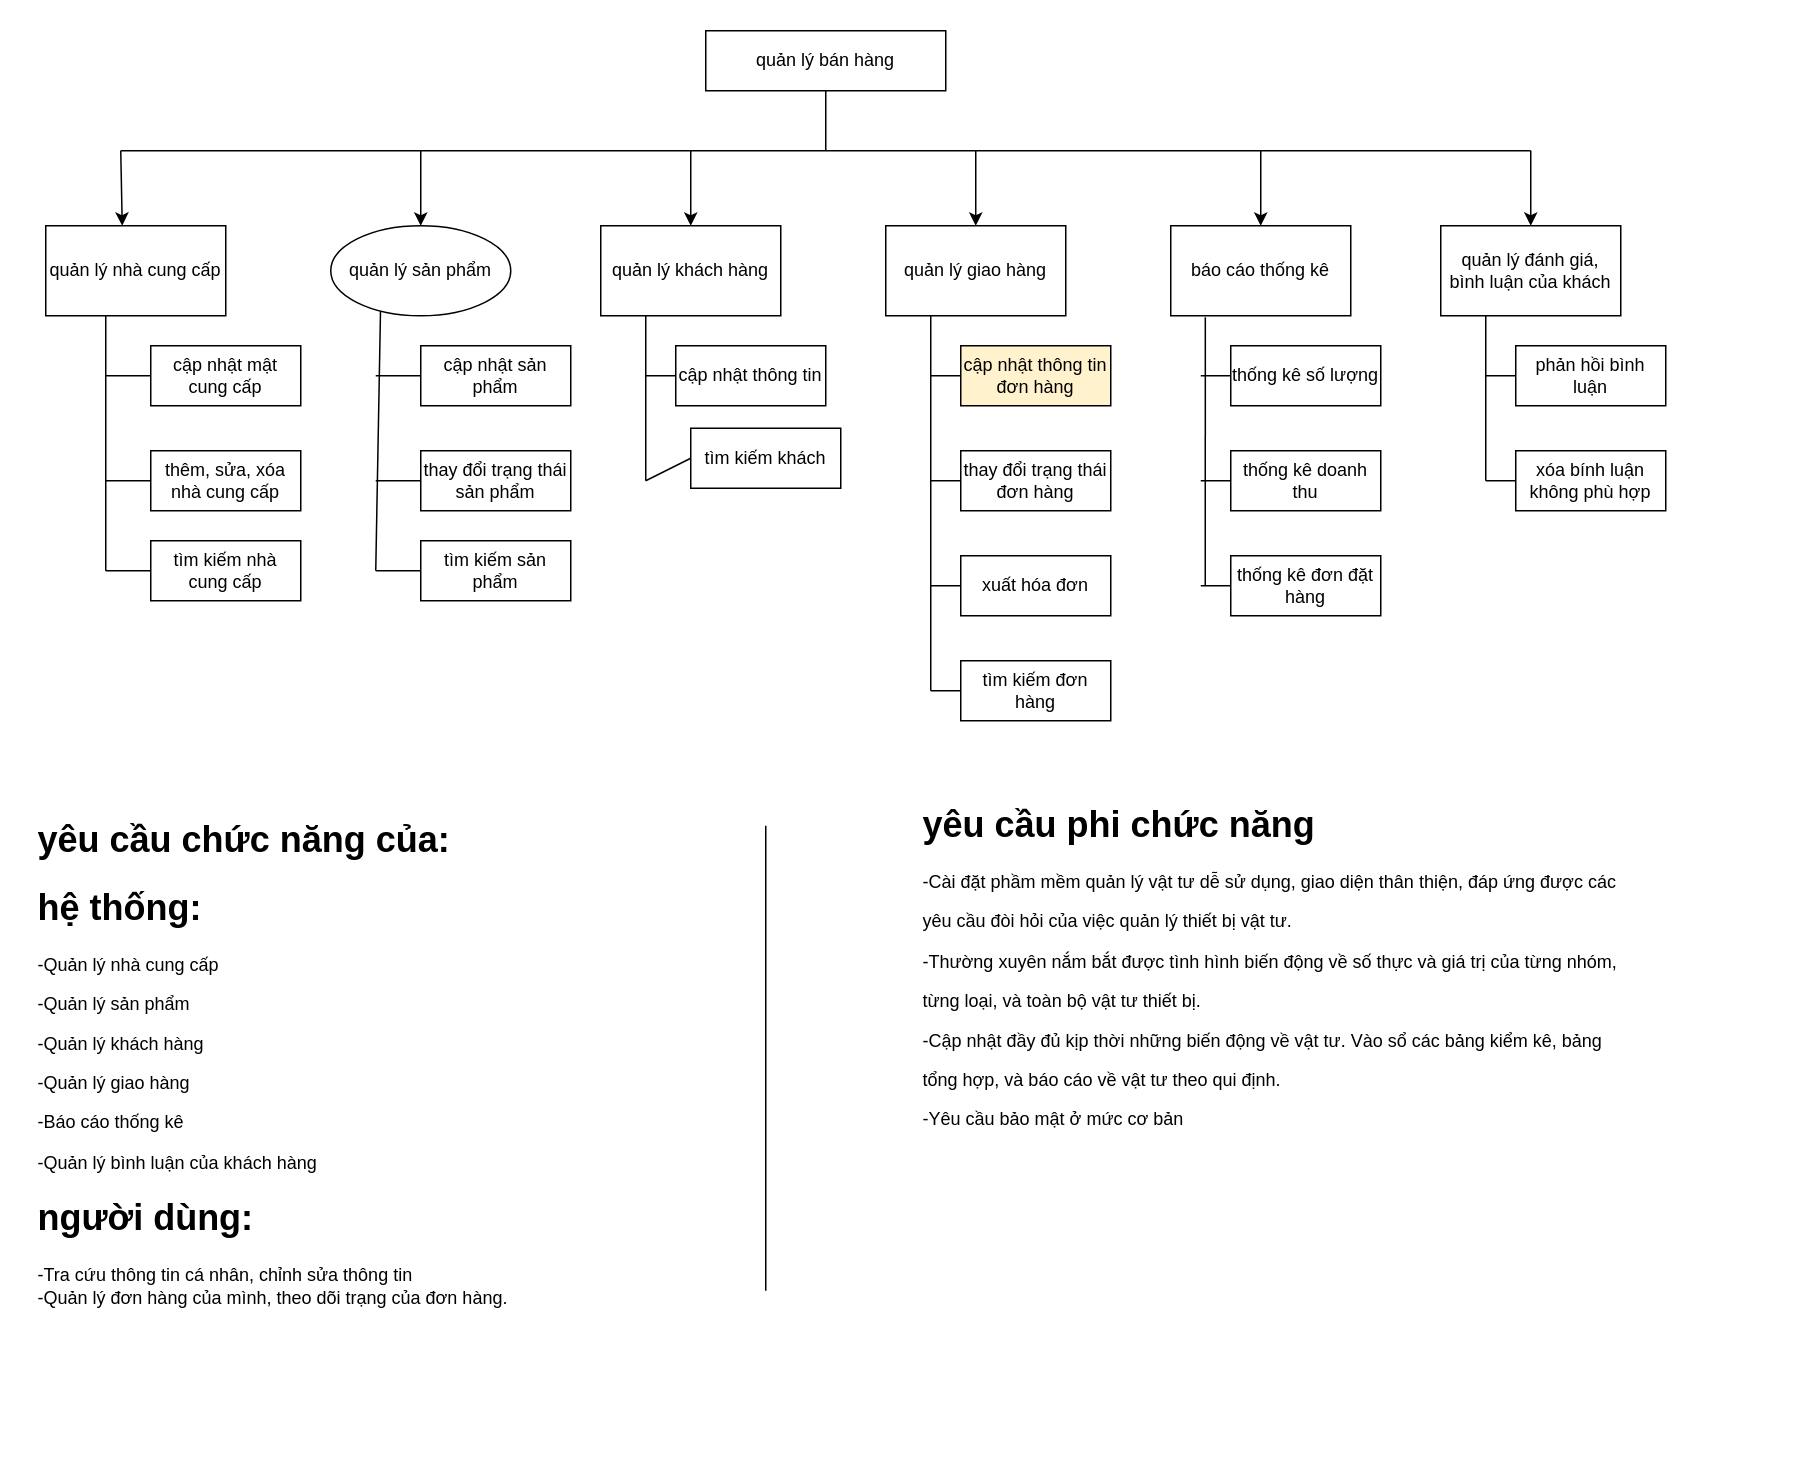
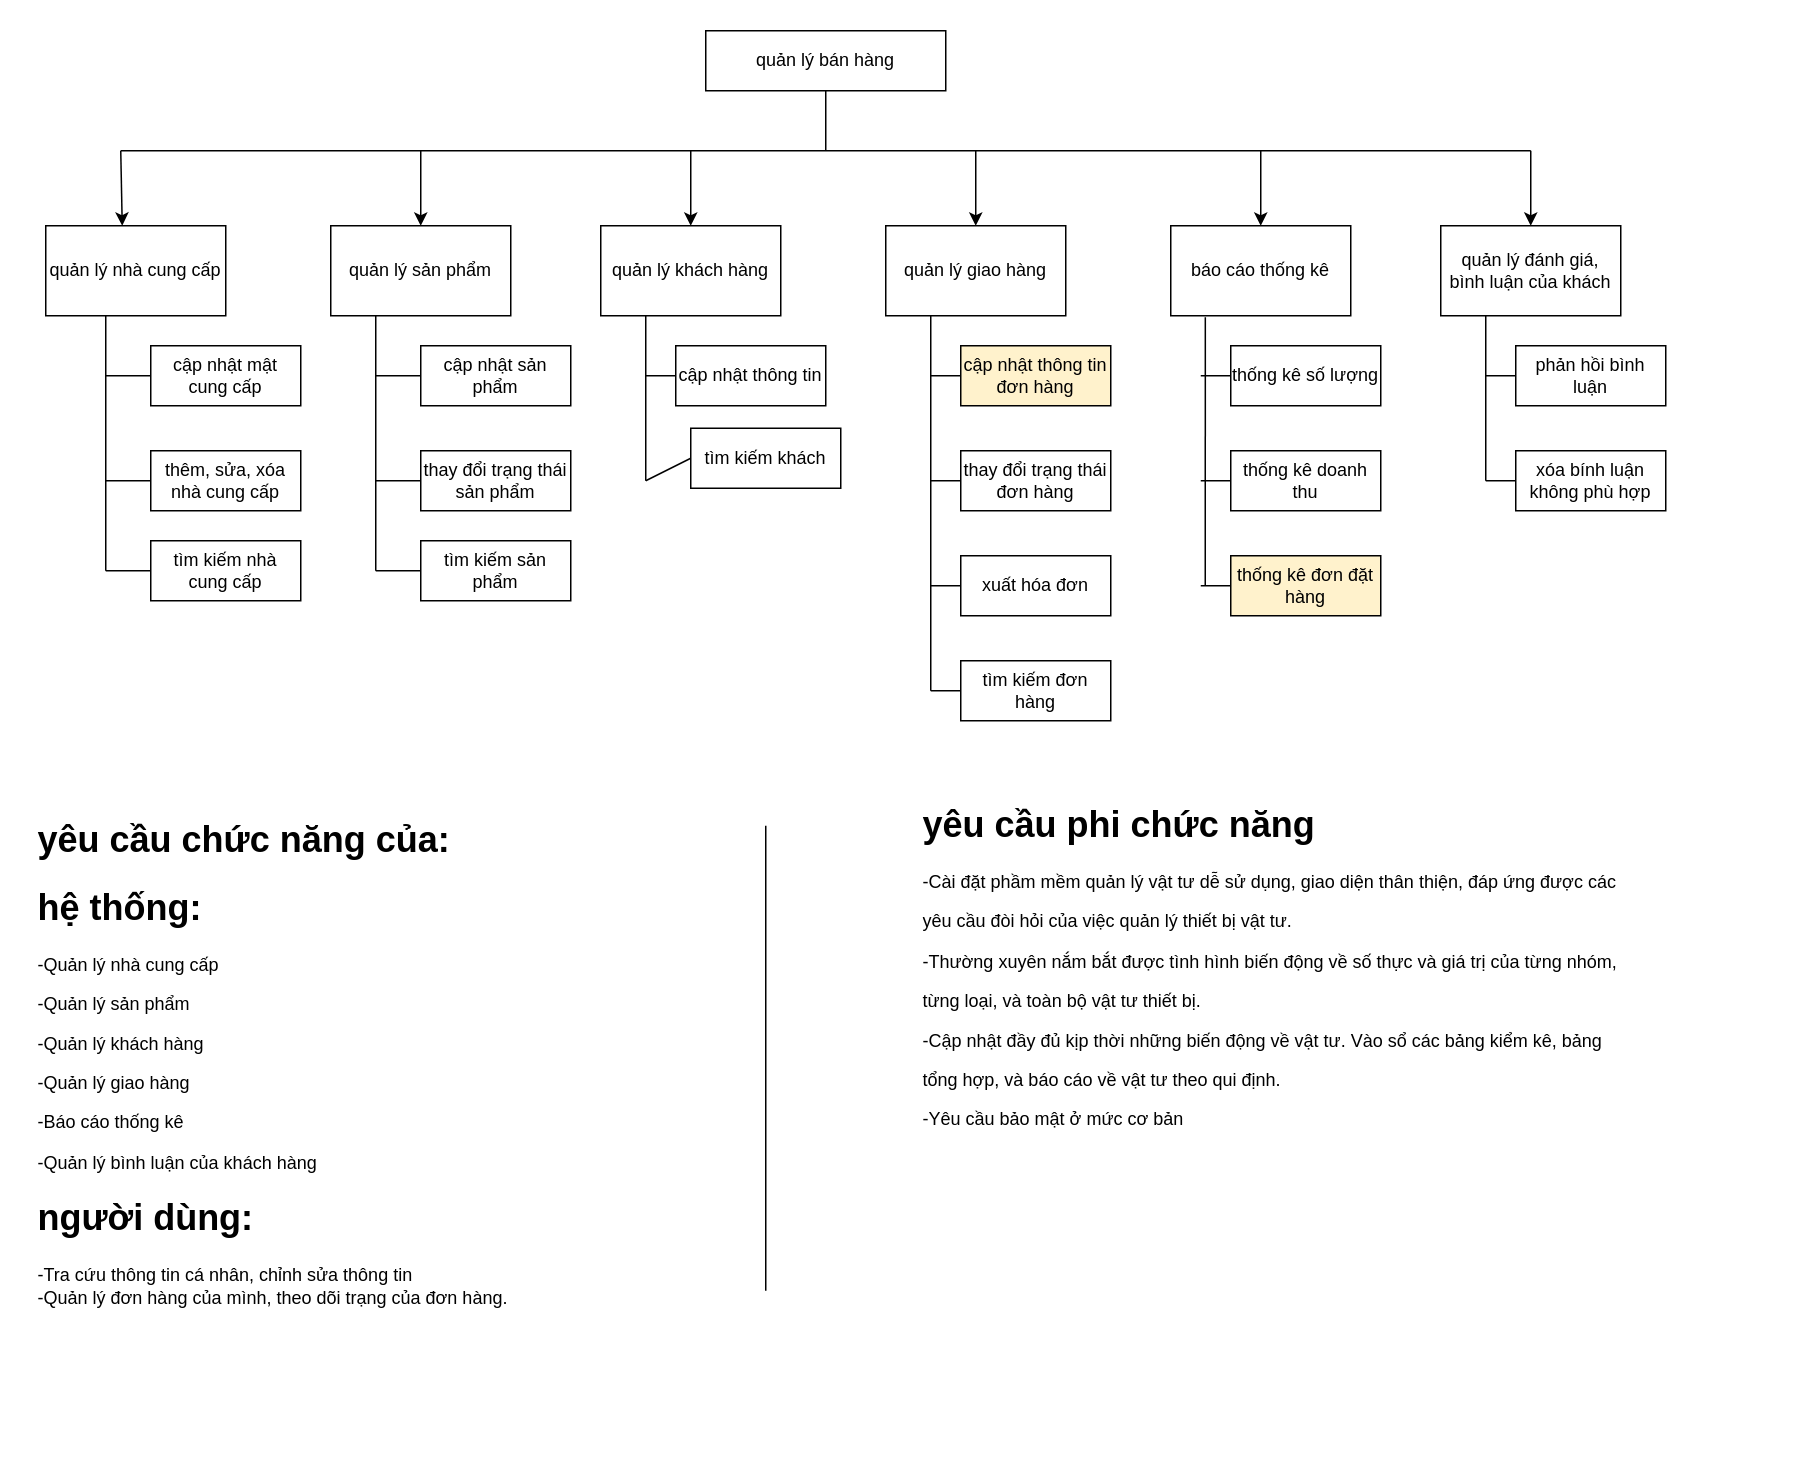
(421, 271) -> (421, 271)
(1306, 586) -> (1306, 586)
